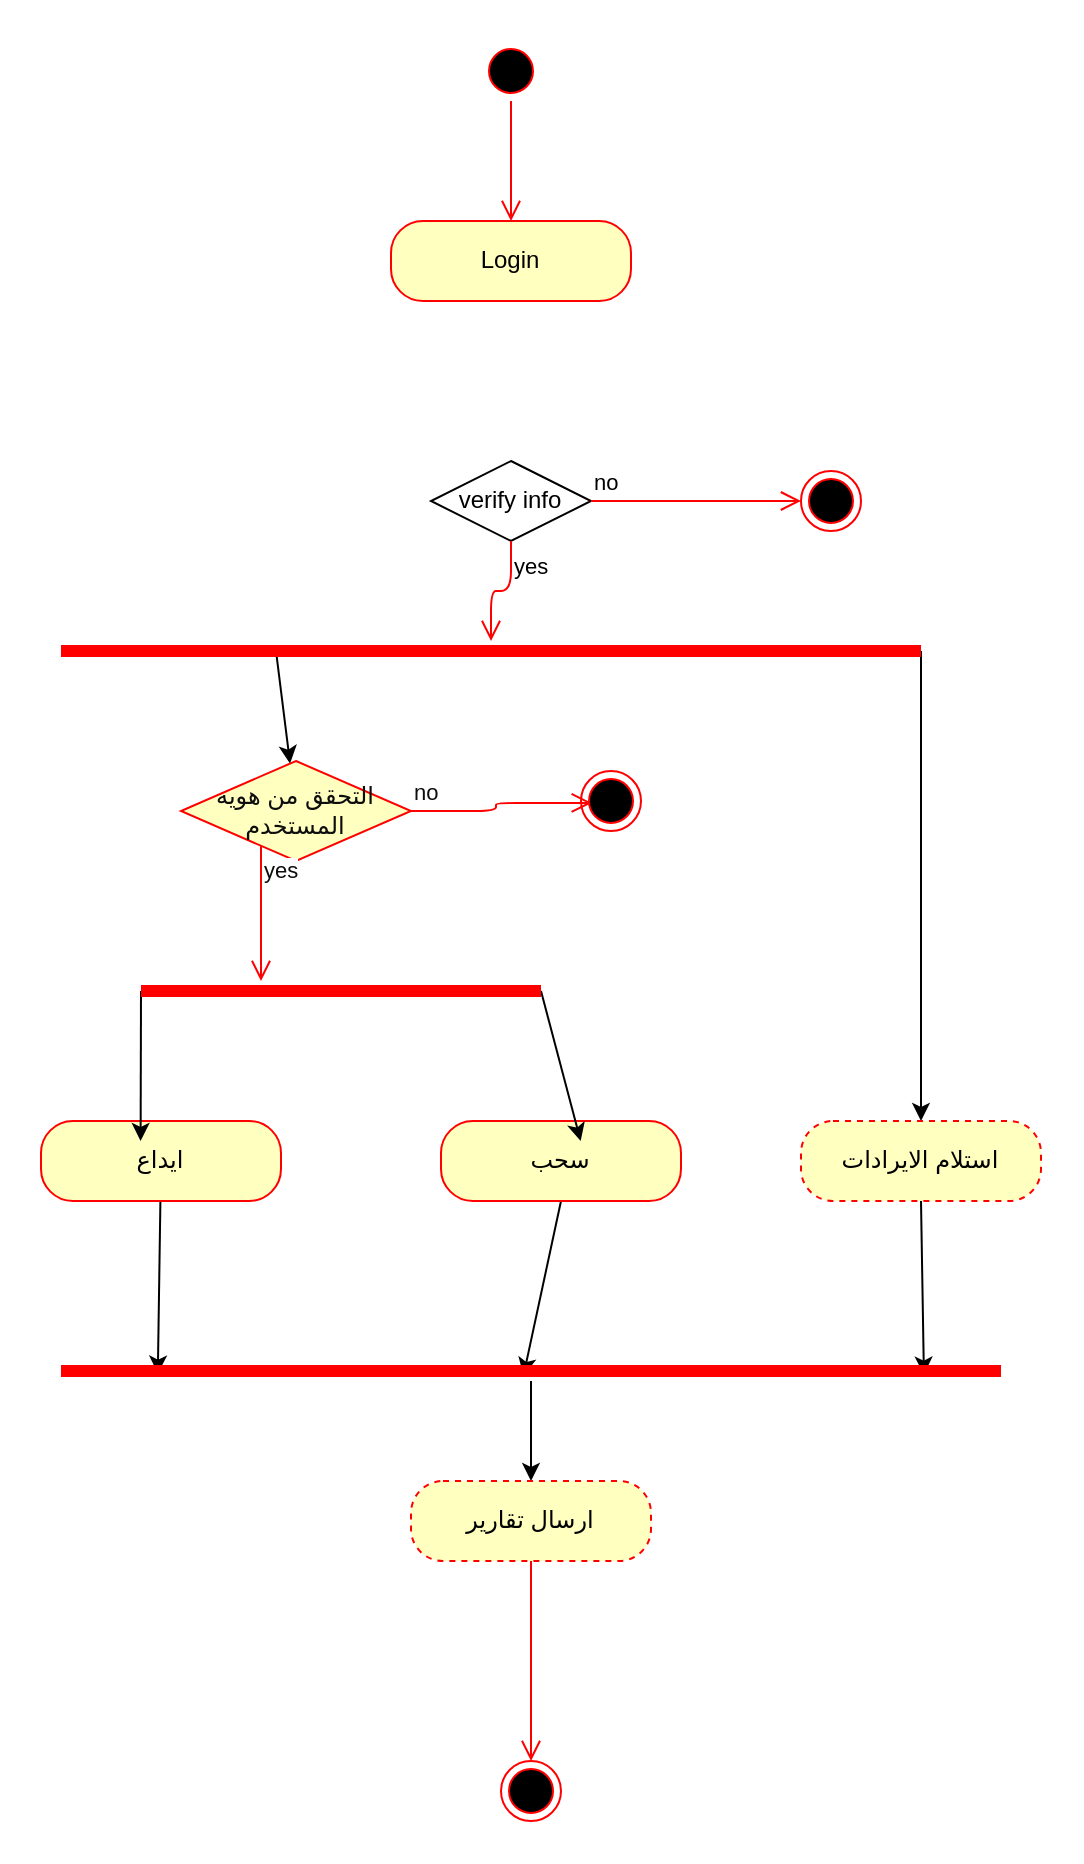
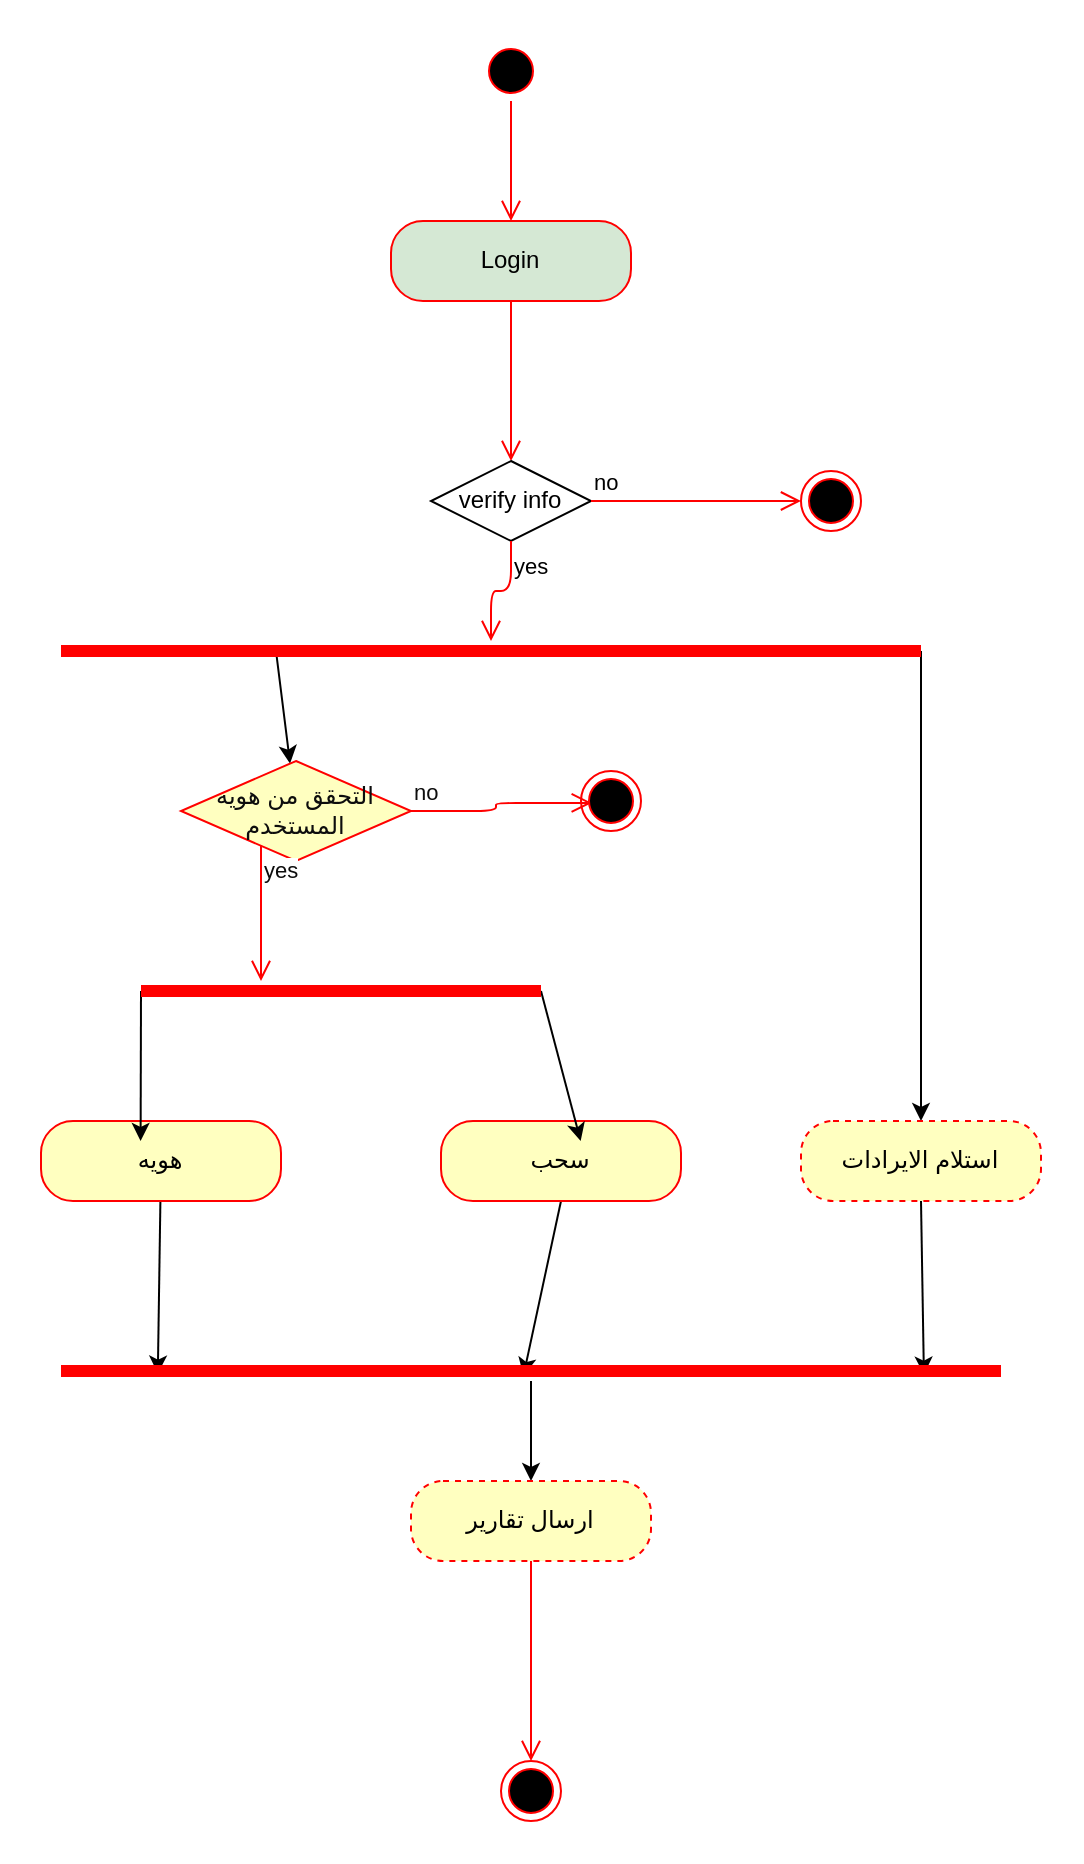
(511, 261) -> (511, 261)
none -> (511, 378)
(161, 1161) -> (161, 1161)
